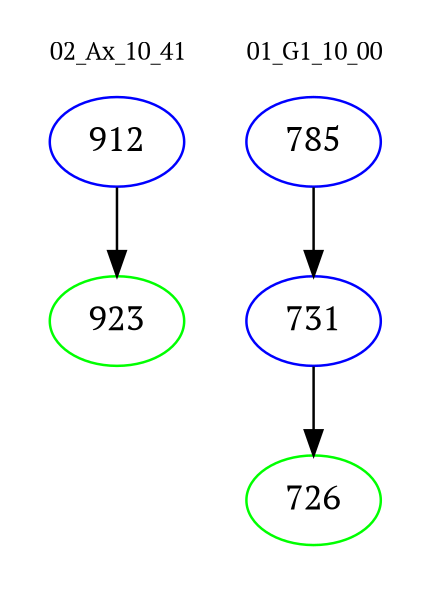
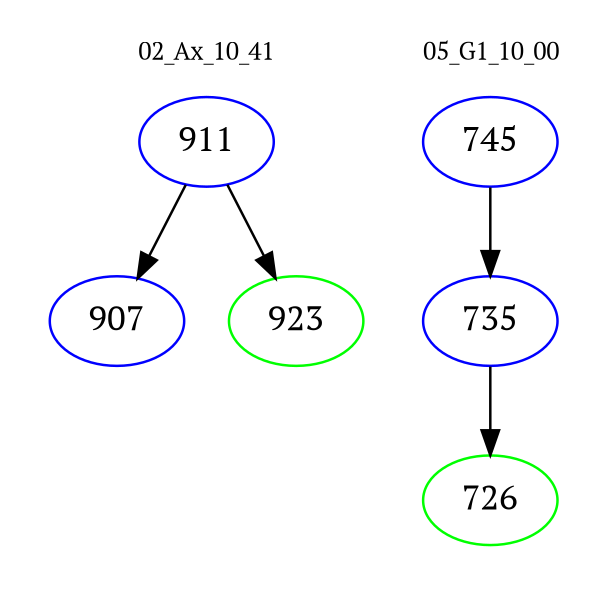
(315, 54) -> (492, 54)
(117, 142) -> (207, 142)
(314, 142) -> (490, 142)
none -> (117, 321)
(314, 321) -> (490, 321)
